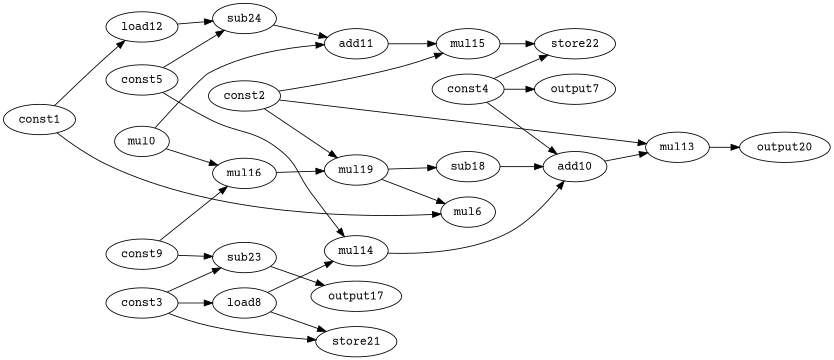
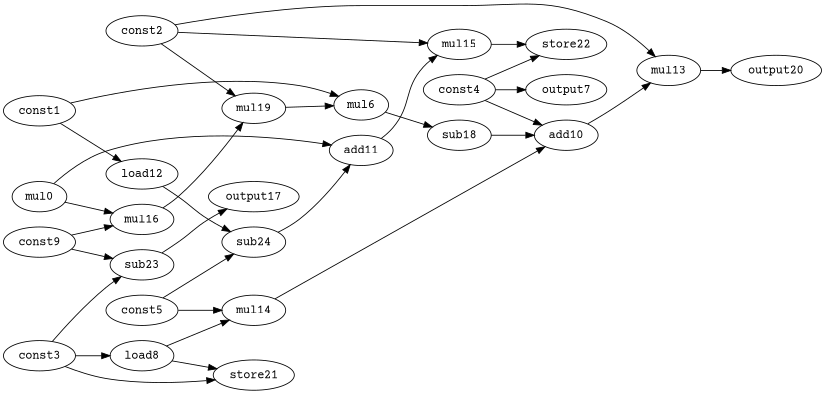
(408, 168) -> (406, 119)
